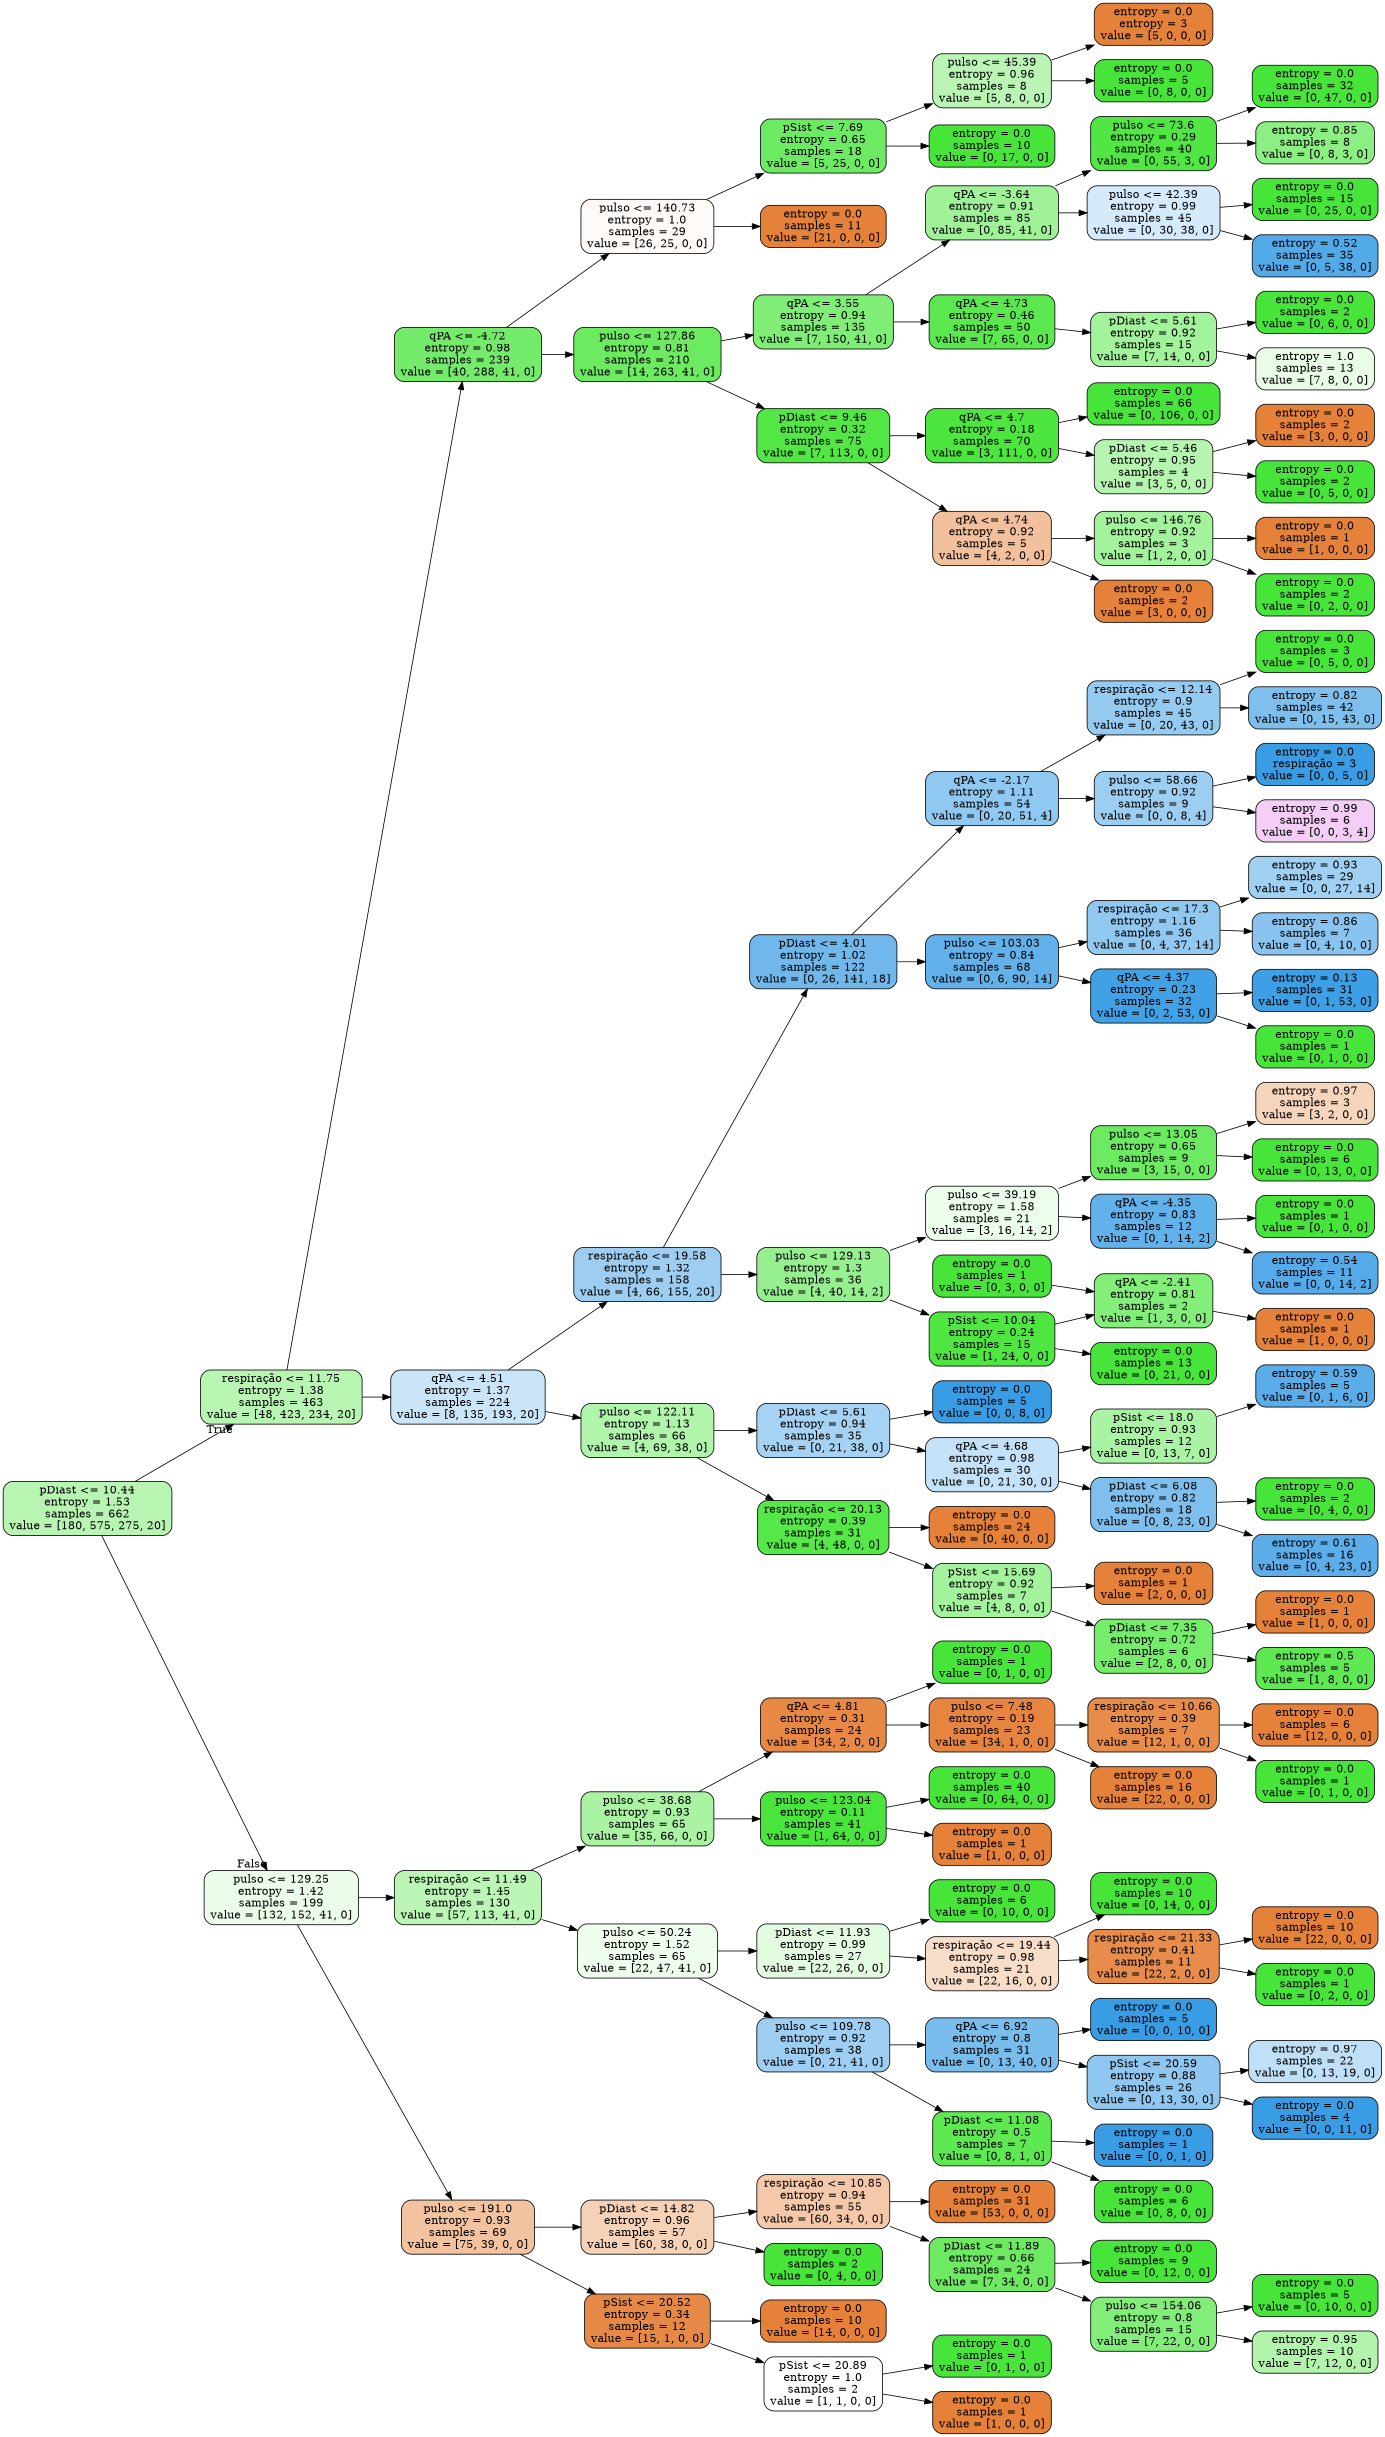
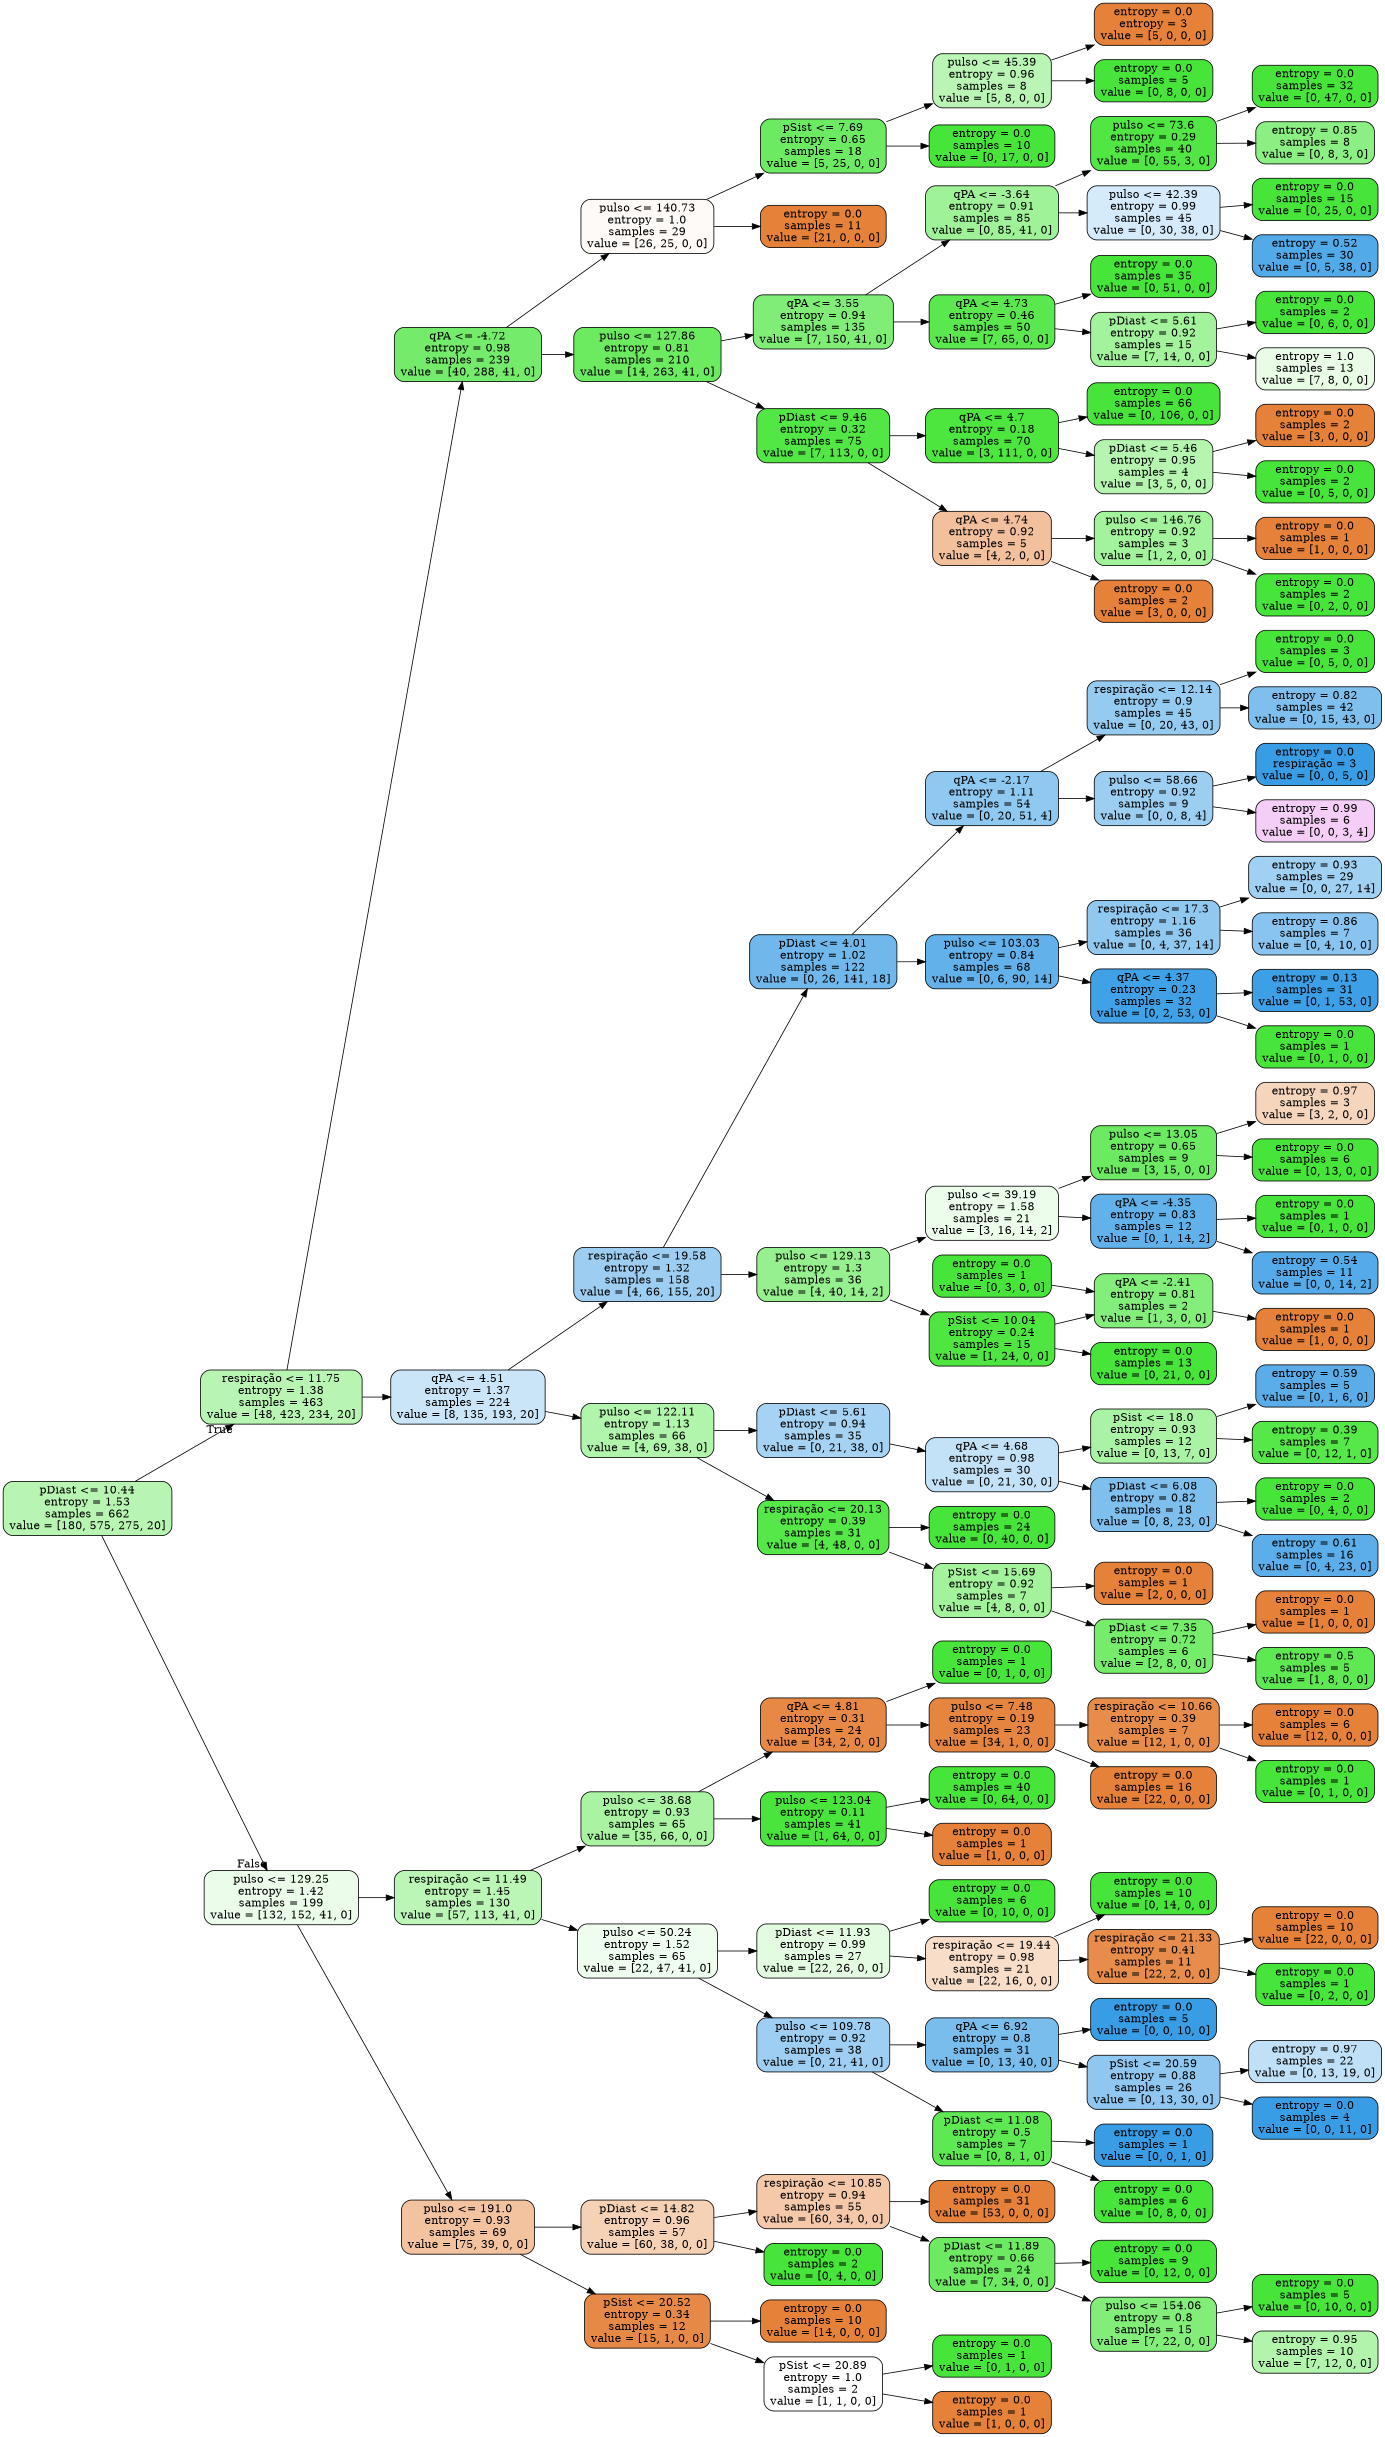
(1315, 256) -> (1315, 256)
none -> (1154, 277)
(992, 1402) -> none
none -> (1315, 1442)
(992, 1528) -> (992, 1528)
